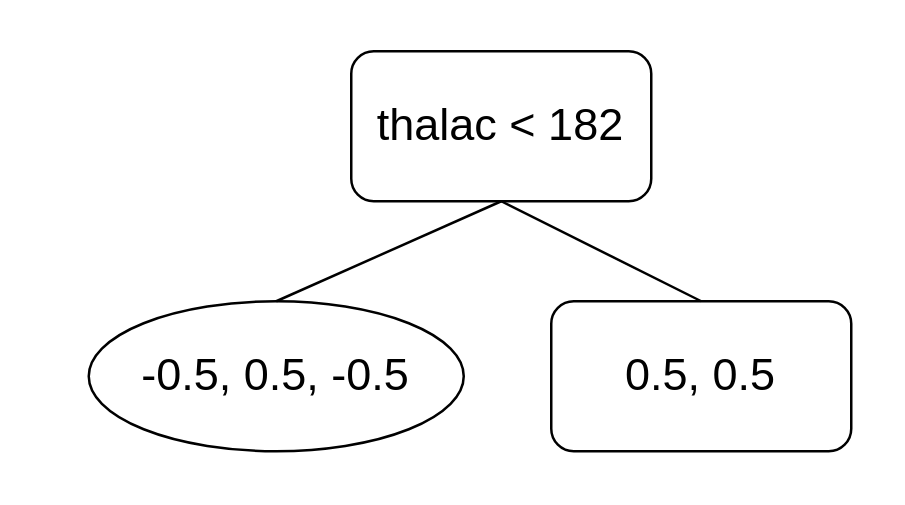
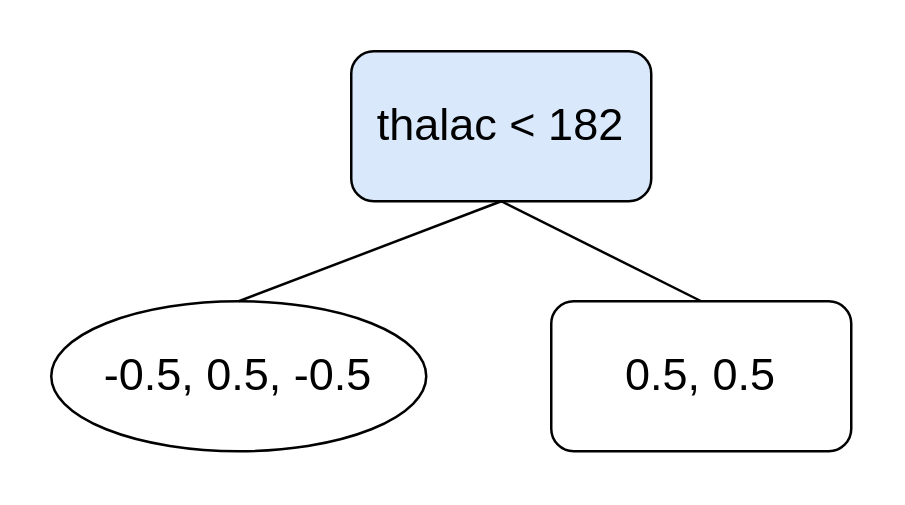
(501, 126) -> (501, 126)
(276, 376) -> (239, 376)
